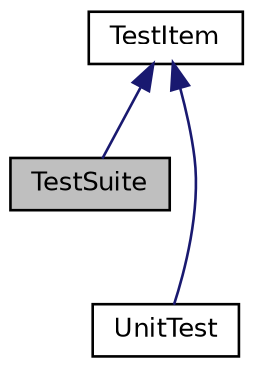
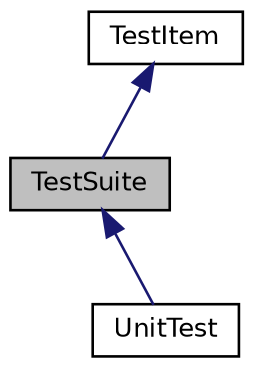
(196, 197) -> (134, 269)
